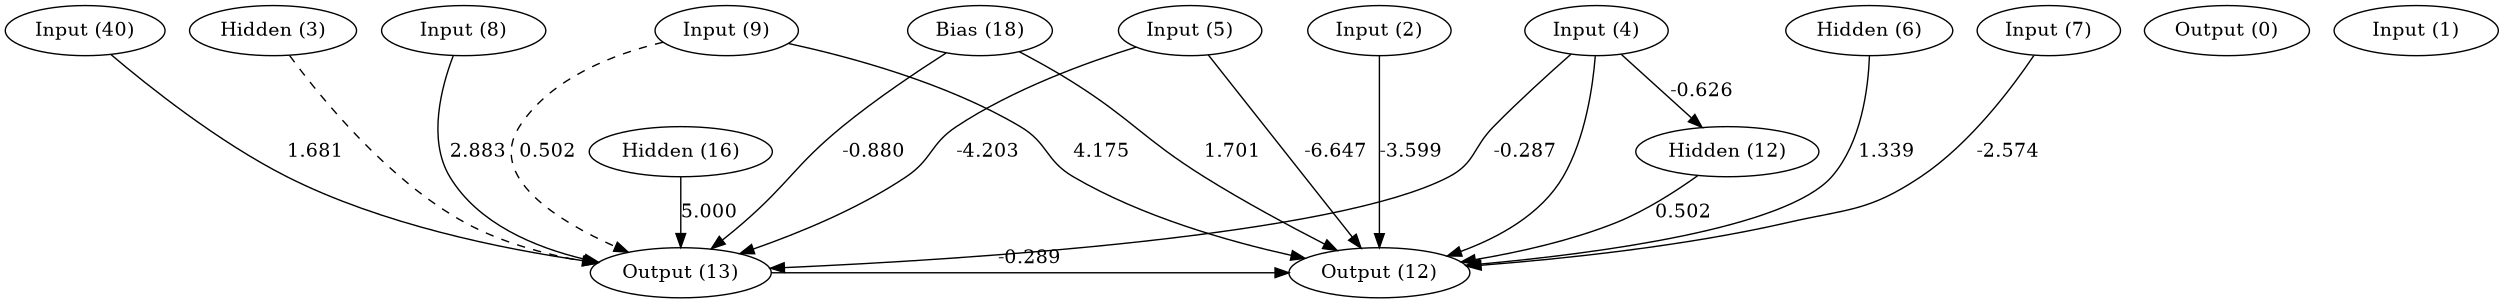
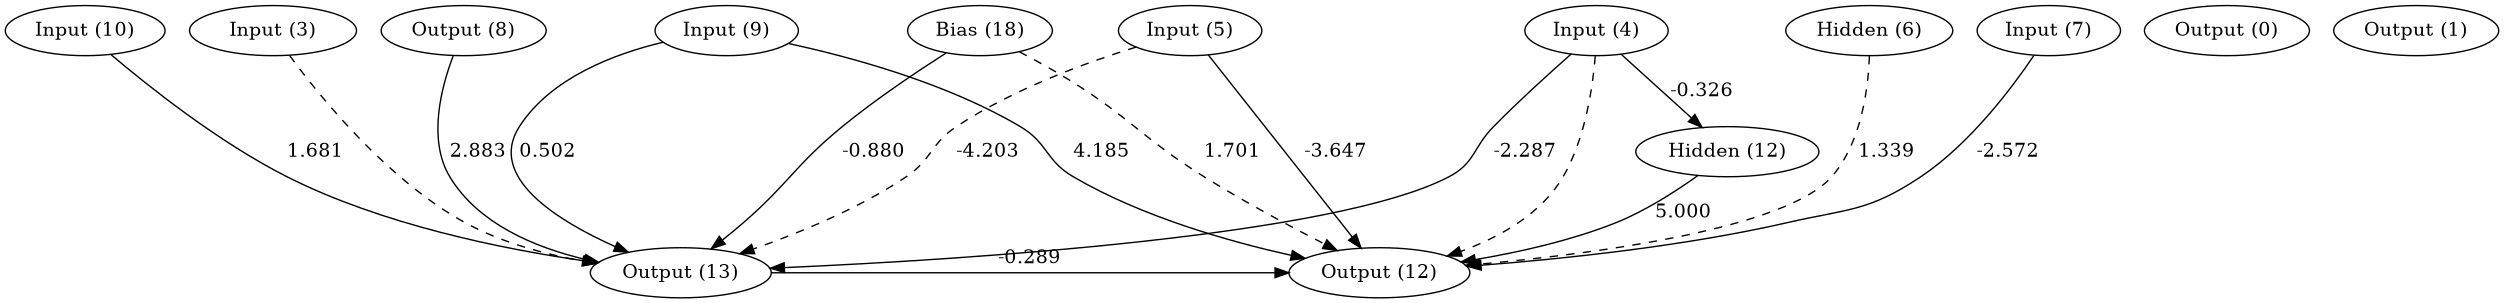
(85, 31) -> (85, 31)
(273, 31) -> (273, 31)
(464, 31) -> (464, 31)
(1379, 31) -> none
(2416, 31) -> (2416, 31)
(1702, 91) -> (1702, 91)
(519, 128) -> (519, 128)
(940, 141) -> (940, 141)
(681, 152) -> none
(1102, 152) -> (1102, 152)
(1336, 152) -> (1336, 152)
(1526, 152) -> (1526, 152)
(2008, 152) -> (2008, 152)
(1169, 153) -> (1169, 153)
(1562, 178) -> (1562, 178)
(1683, 212) -> (1683, 212)
(1725, 226) -> (1725, 226)
